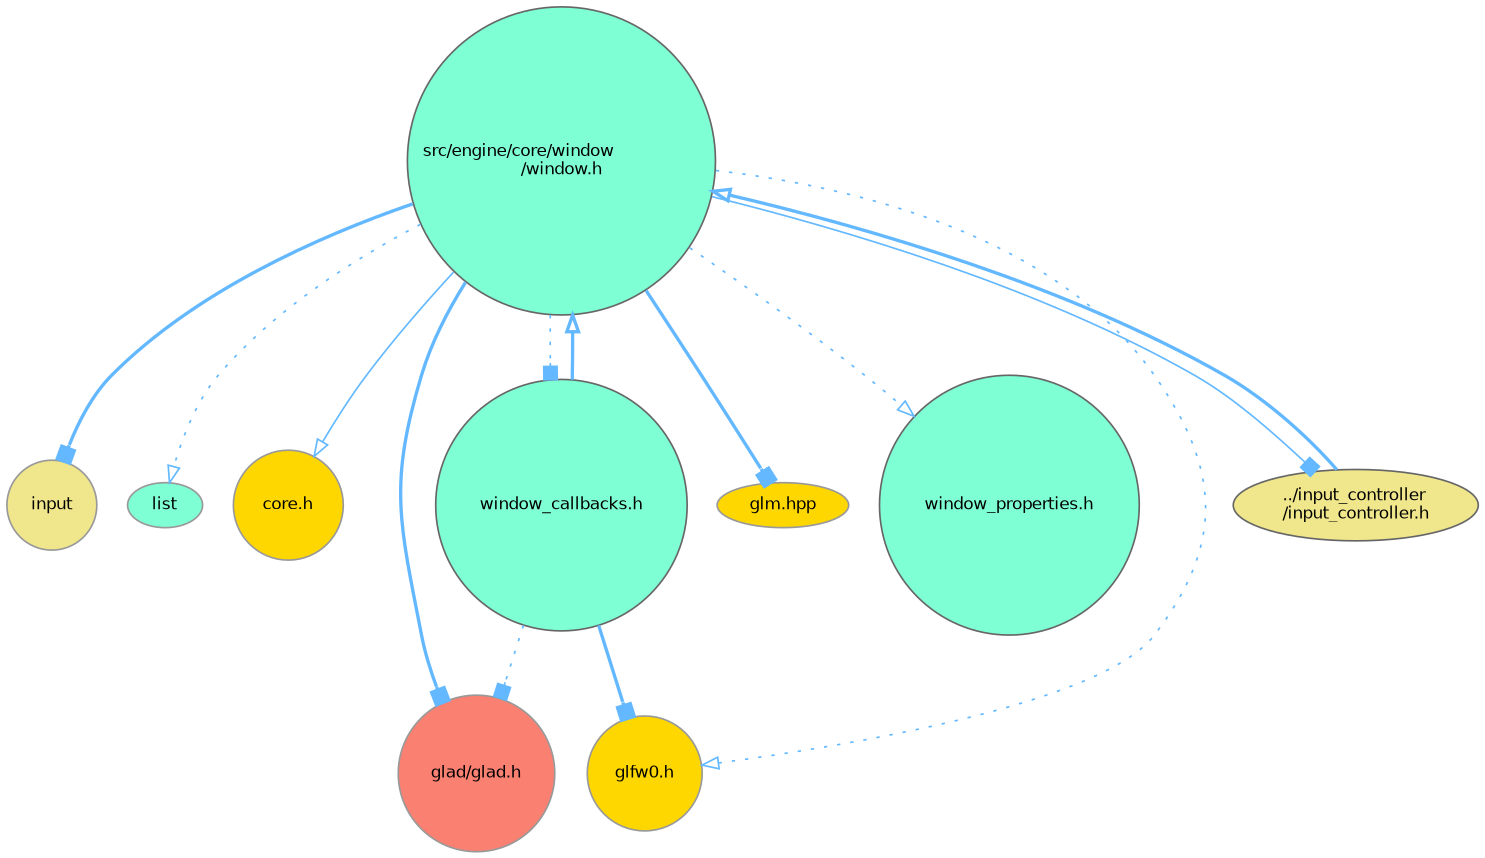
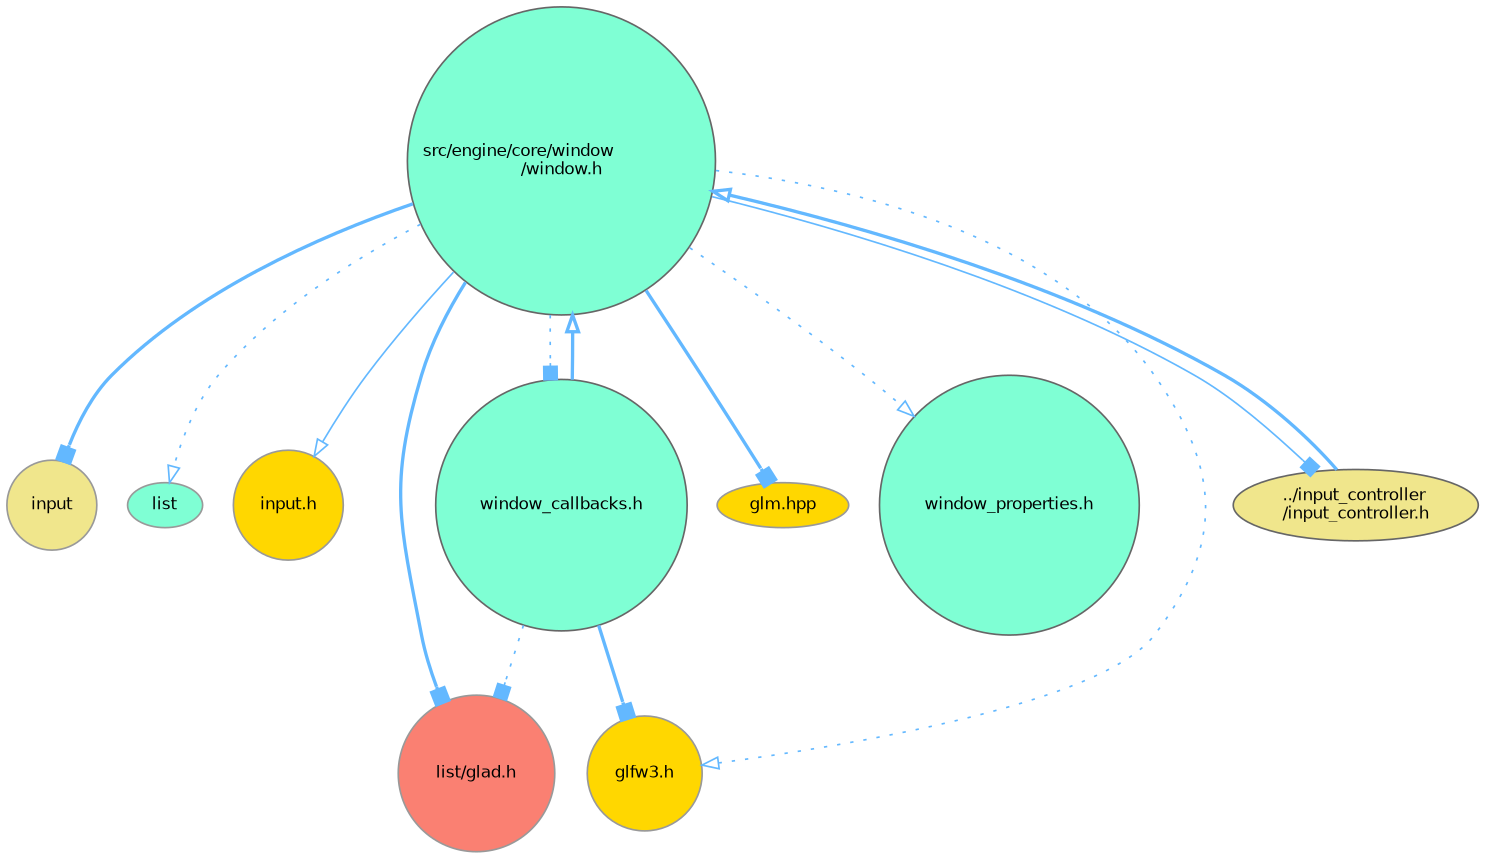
(288, 505) -> (288, 505)
(477, 773) -> (477, 773)
(645, 773) -> (645, 773)
